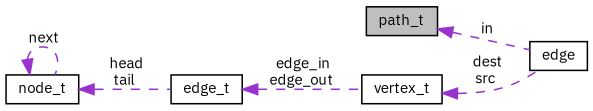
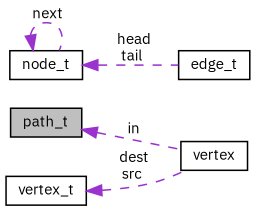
(559, 56) -> (214, 156)
(310, 89) -> none
